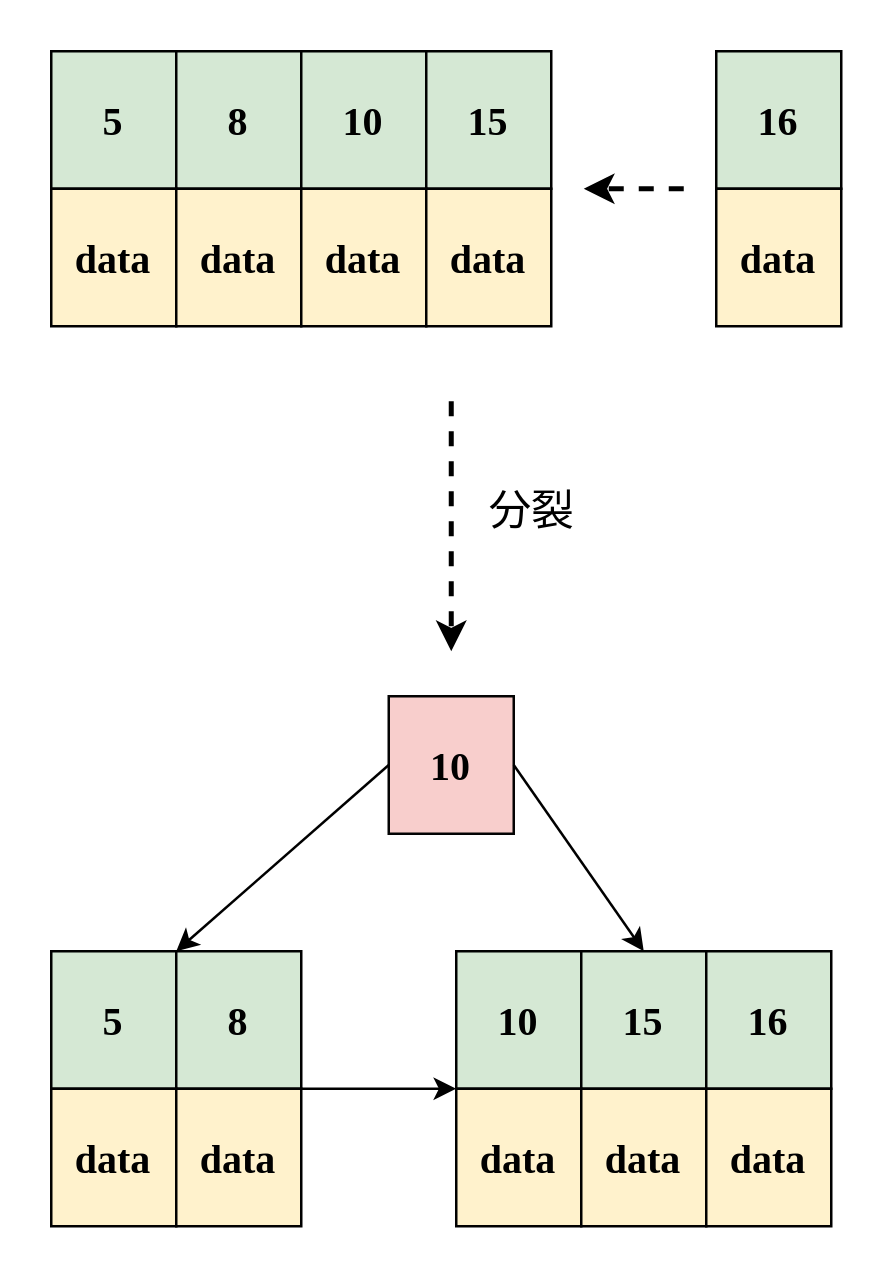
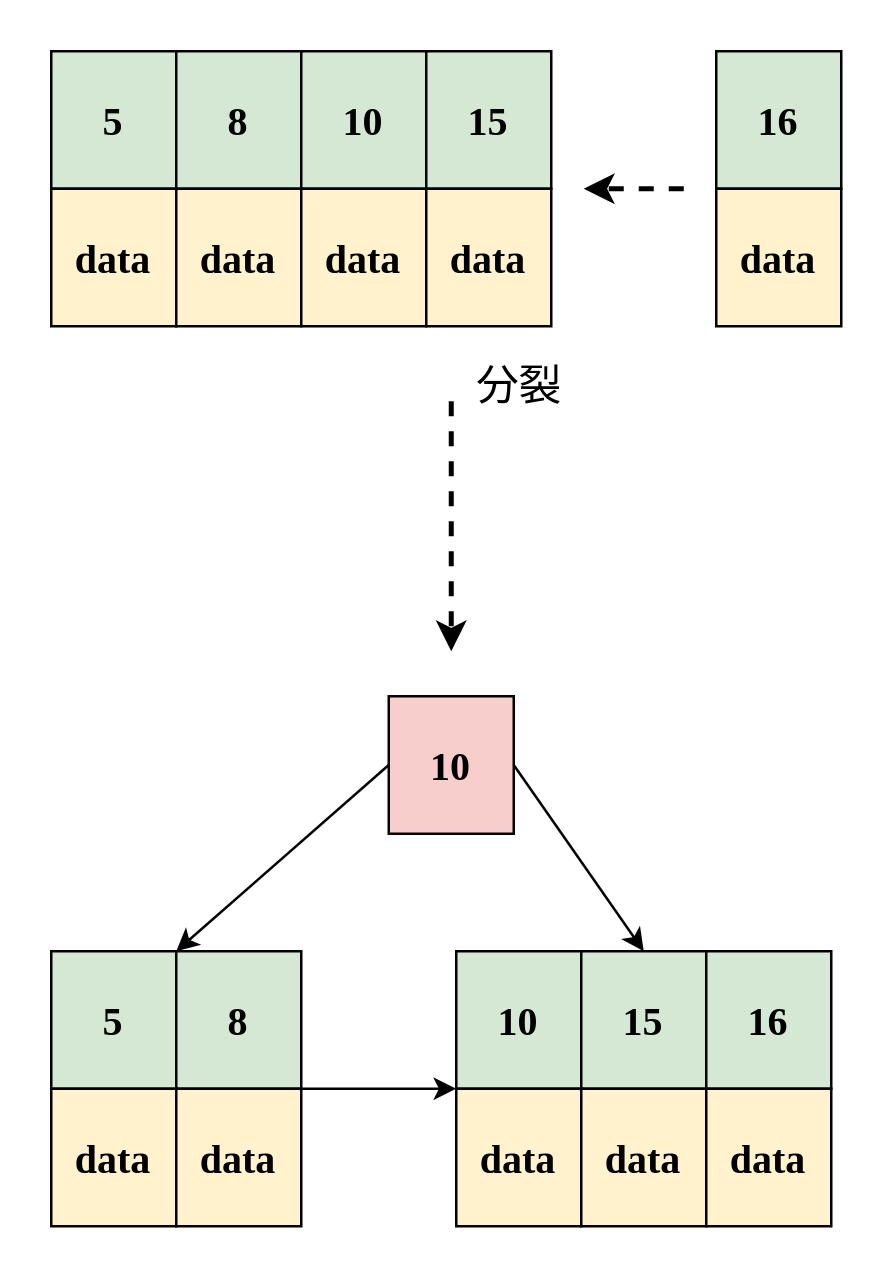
(531, 514) -> (519, 389)
